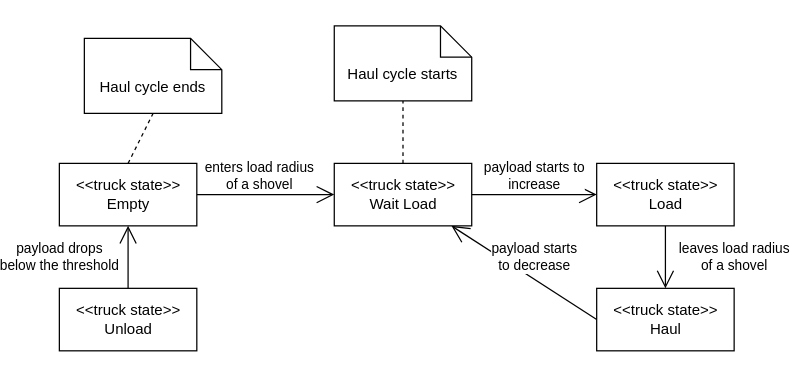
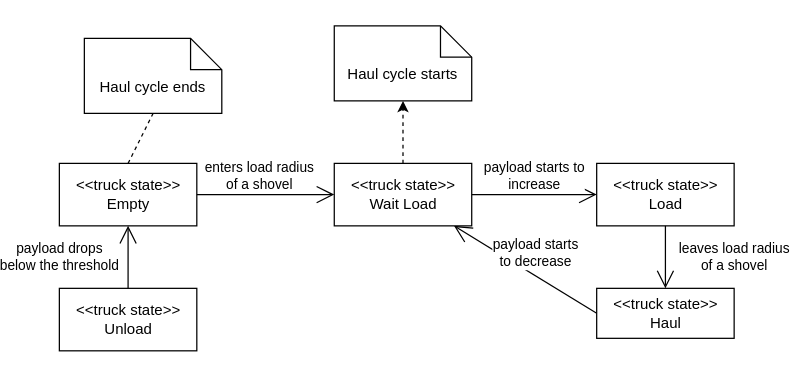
(403, 107) -> (403, 111)
(666, 319) -> (666, 313)
